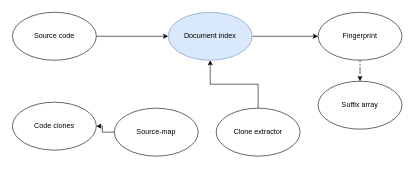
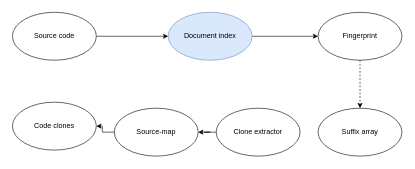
(258, 84) -> (207, 132)
(360, 105) -> (360, 132)
